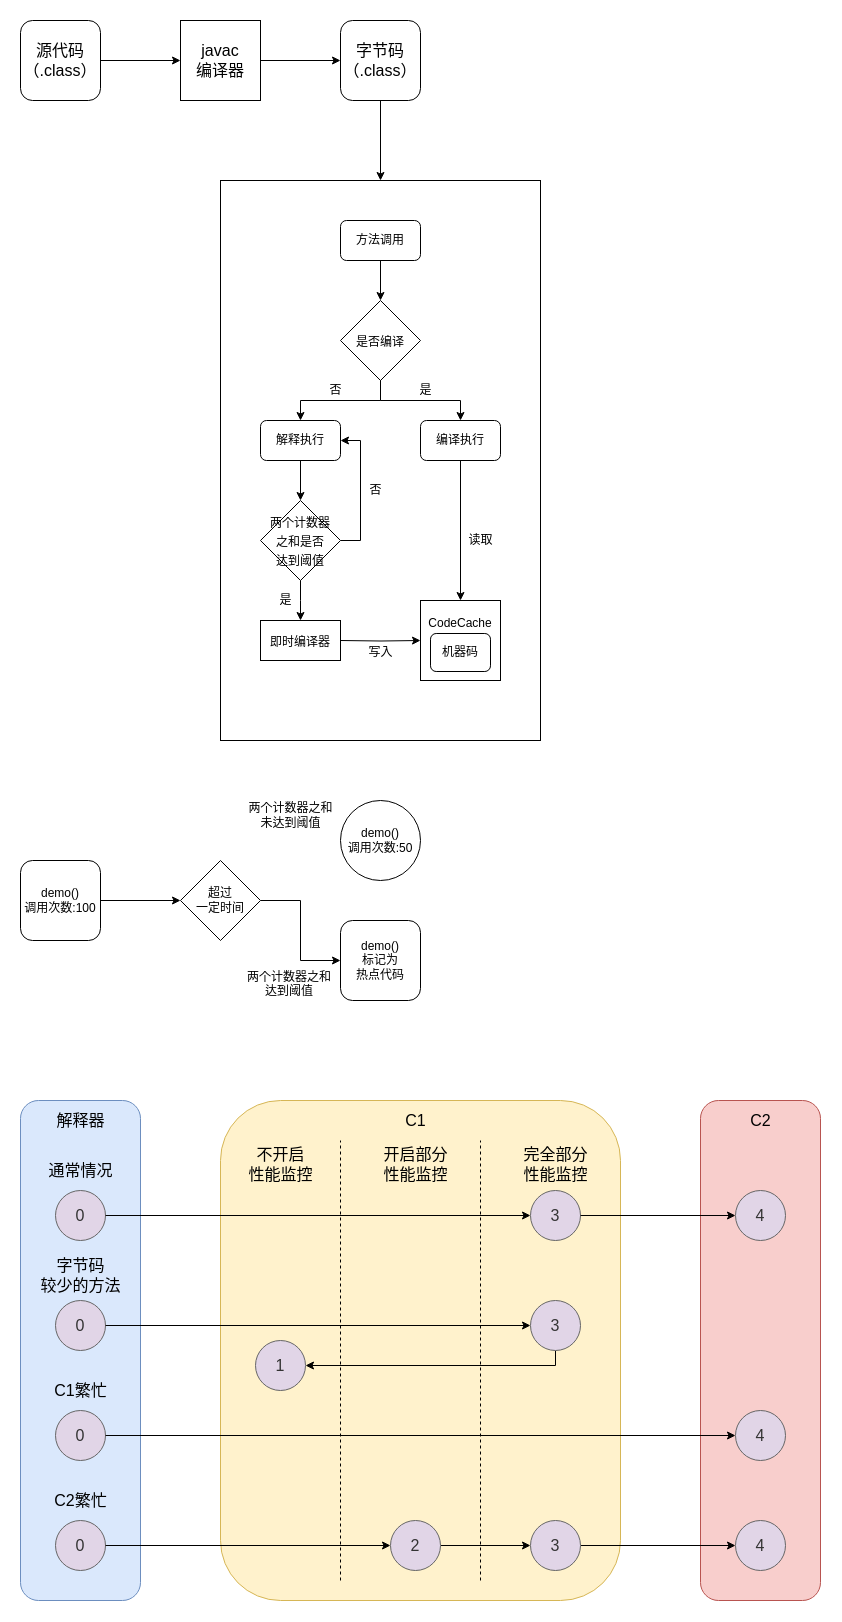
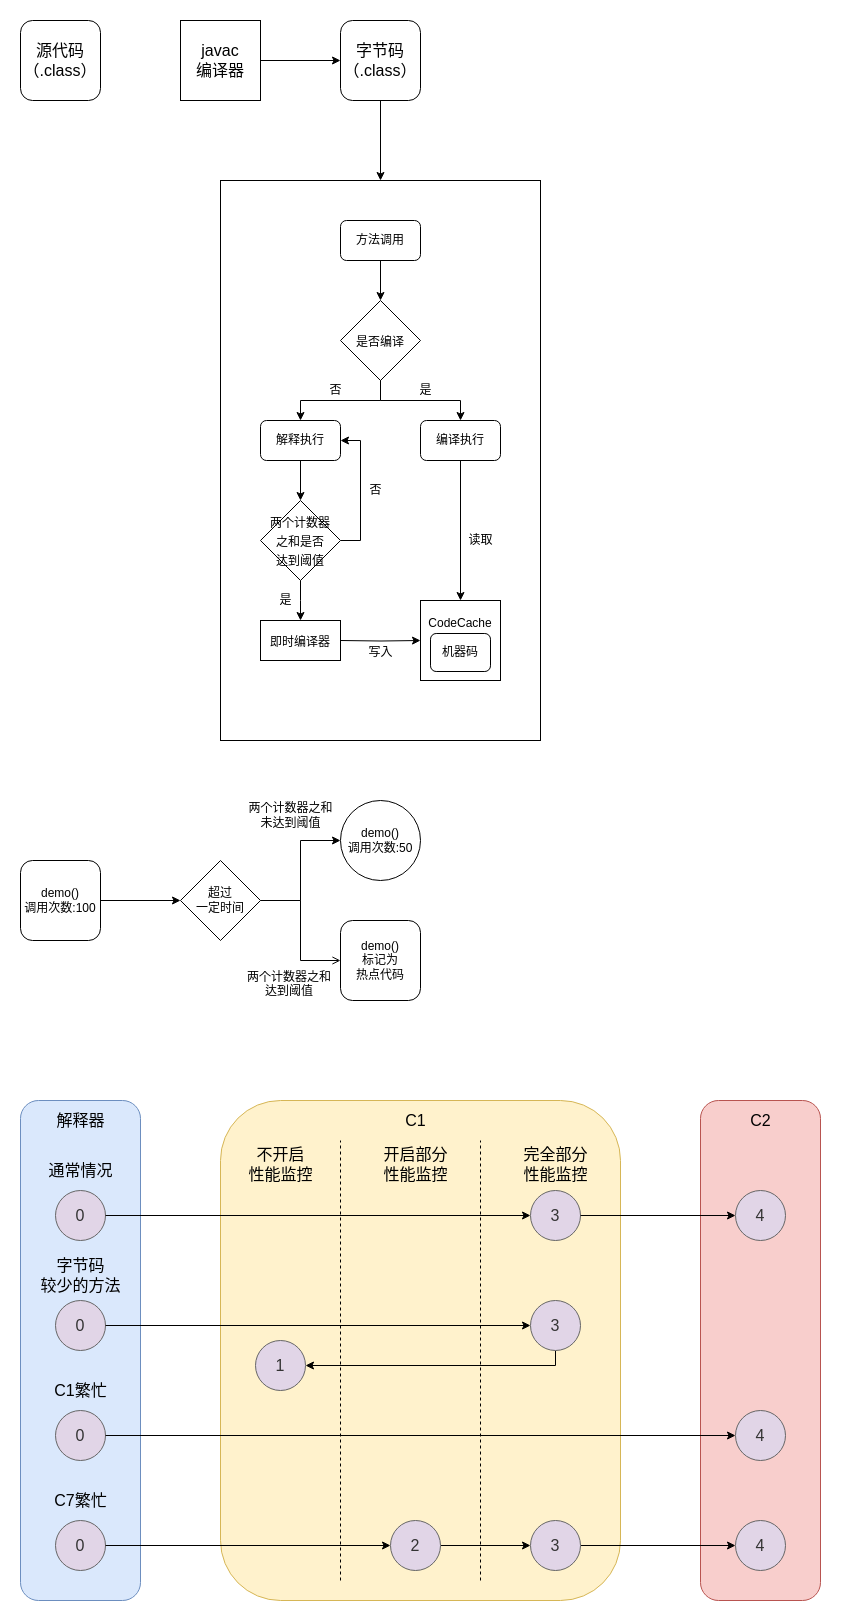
(137, 61) -> none
none -> (301, 854)
(332, 961) -> (334, 961)
(81, 1501) -> (81, 1501)
